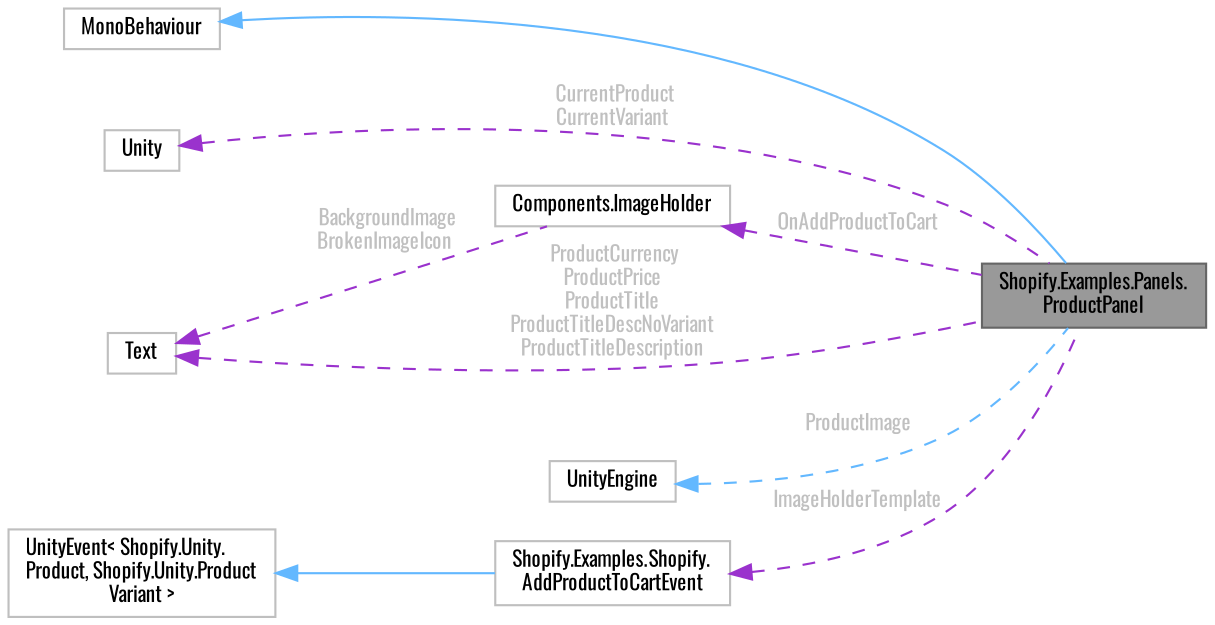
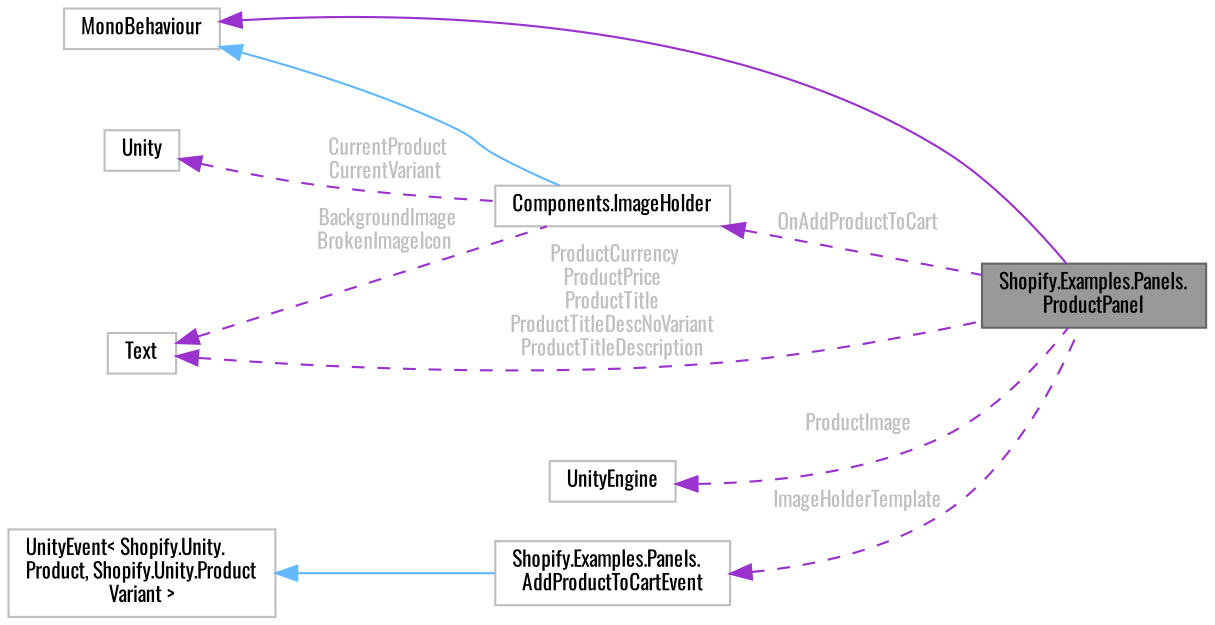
(685, 51) -> (685, 51)
none -> (406, 107)
(637, 138) -> (347, 189)
(904, 452) -> (904, 452)
(613, 573) -> (613, 573)
